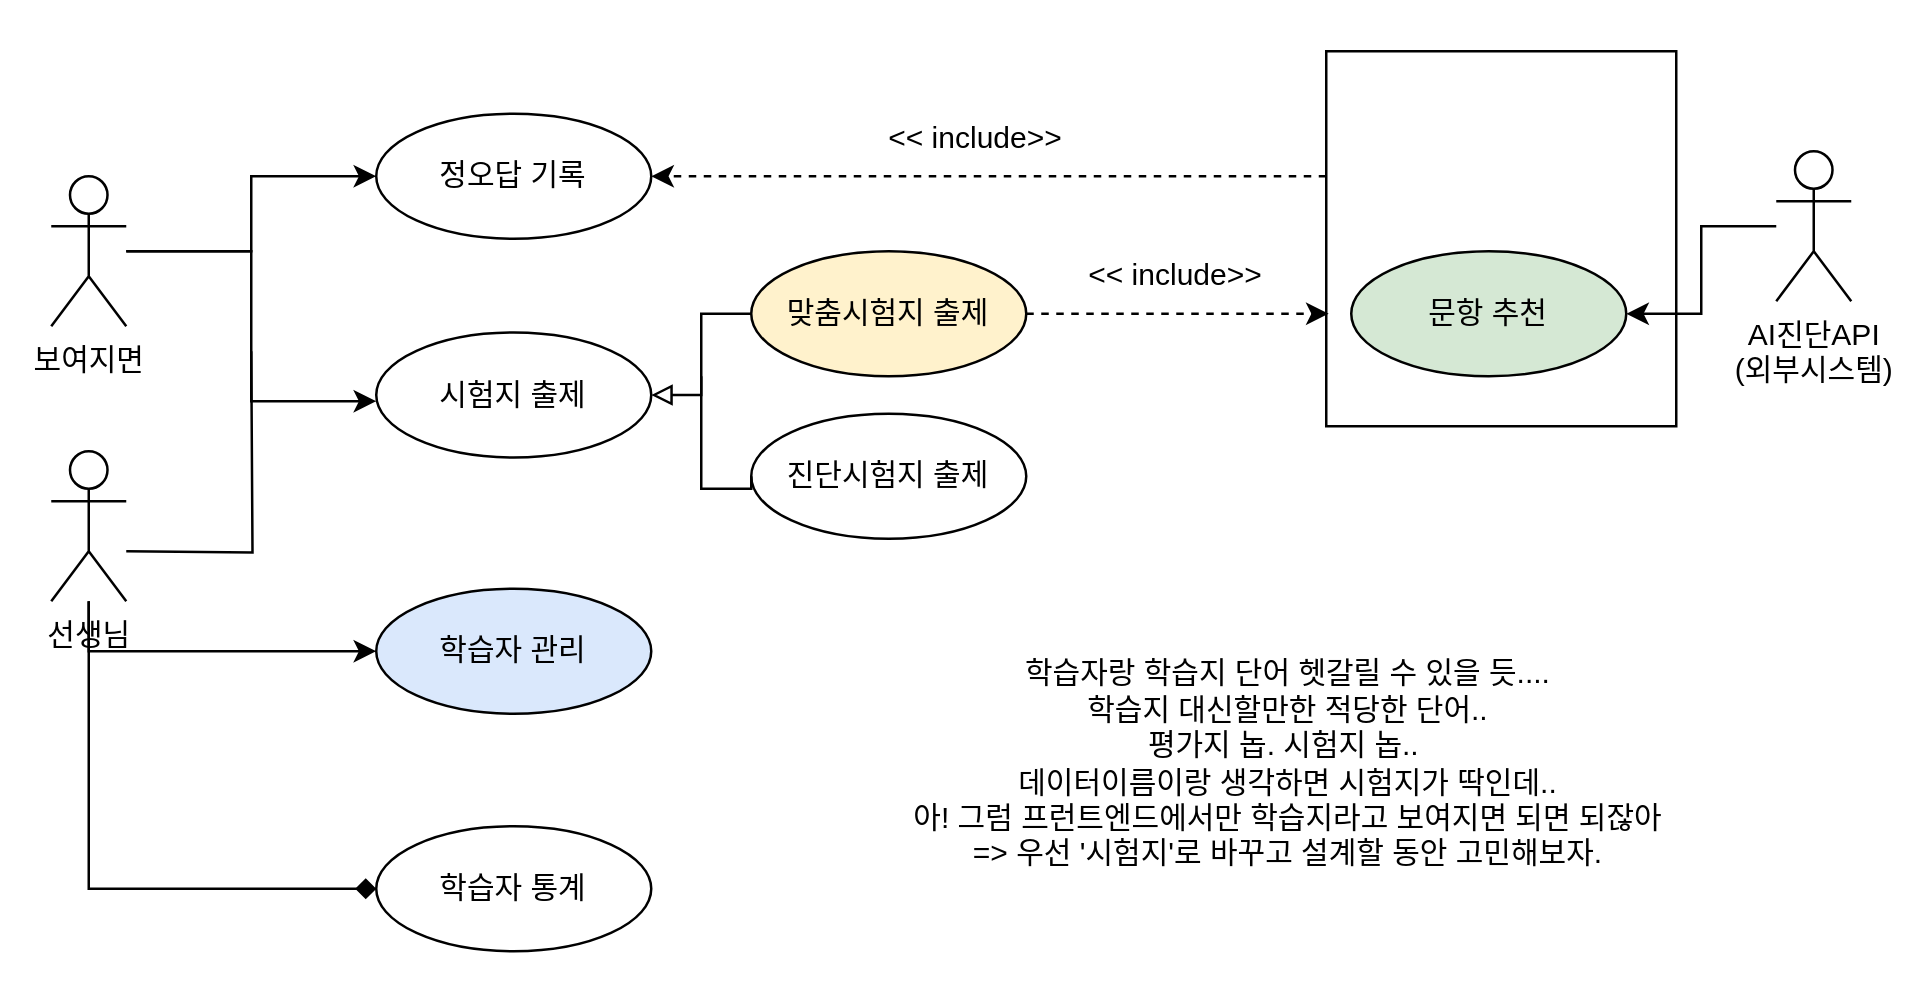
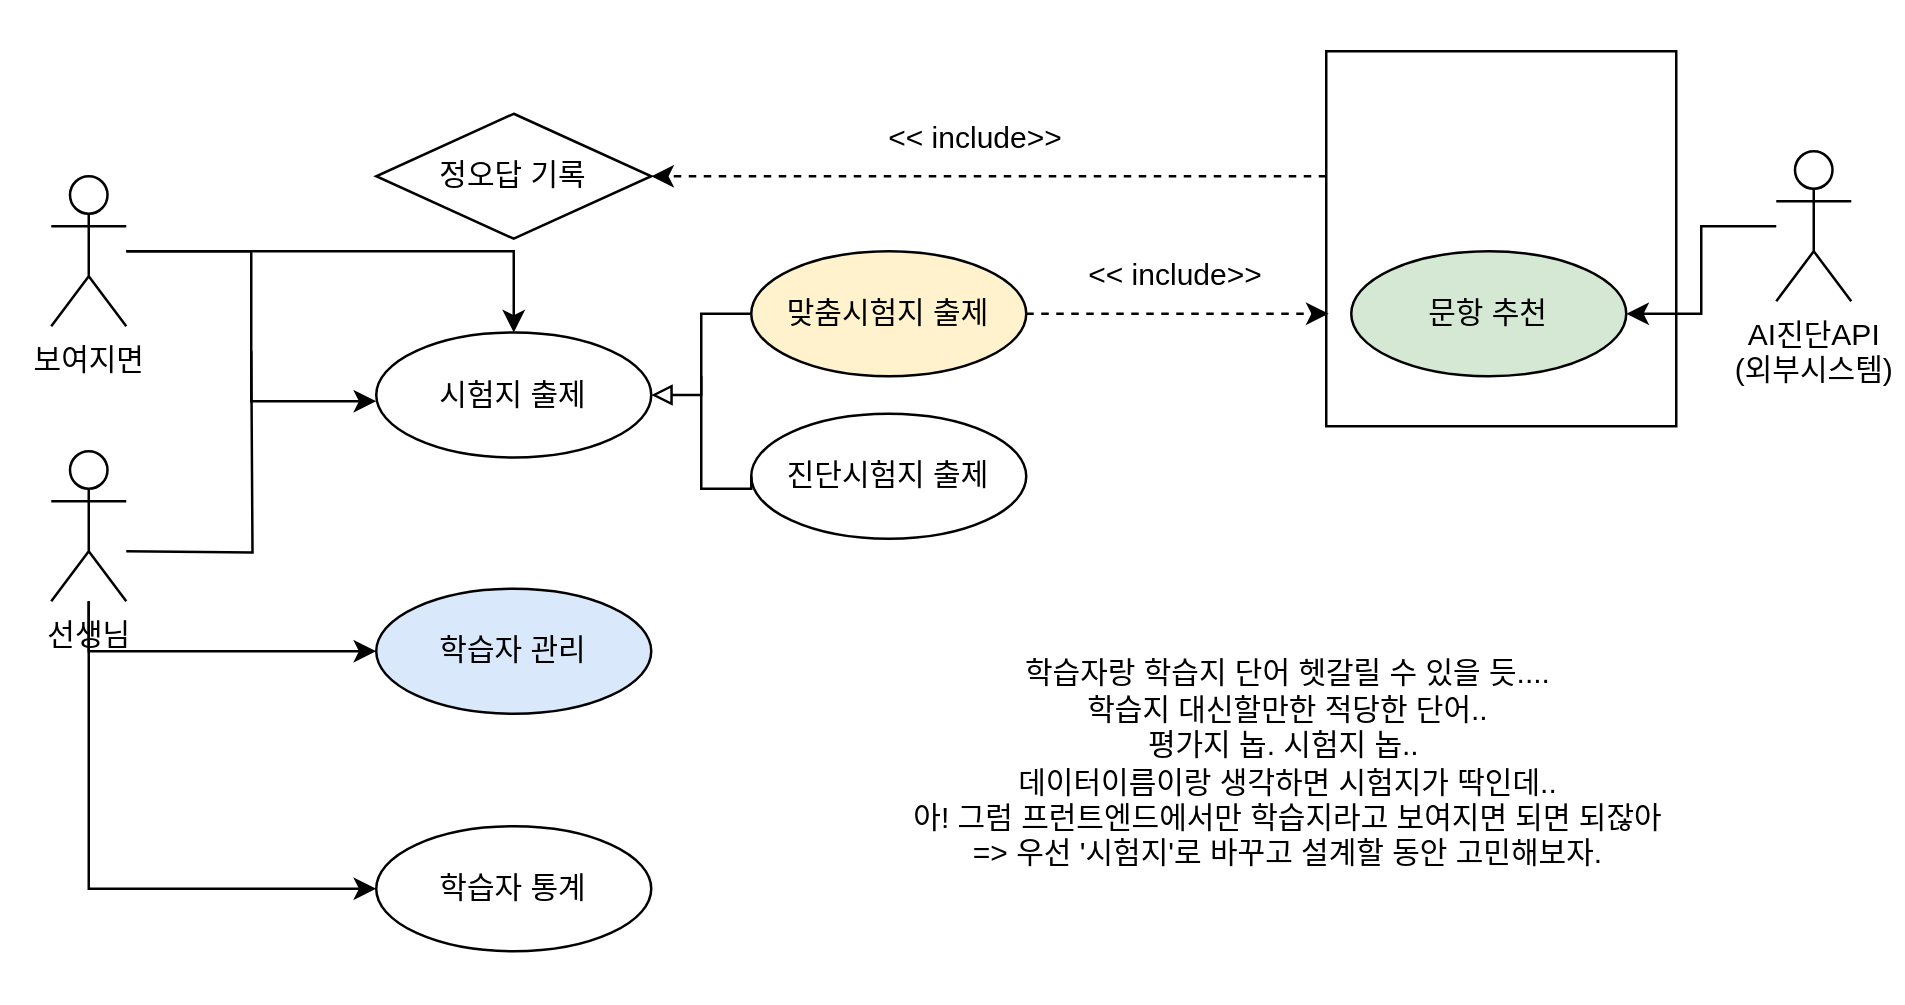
(270, 176) -> (418, 251)
(514, 176) -> (514, 176)
(356, 889) -> (357, 889)
